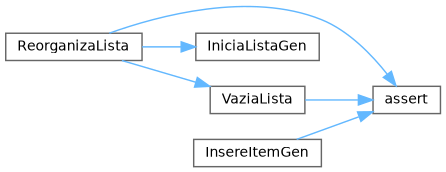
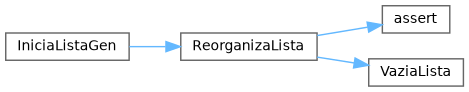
(162, 47) -> (147, 47)
(332, 100) -> none
(258, 153) -> none
